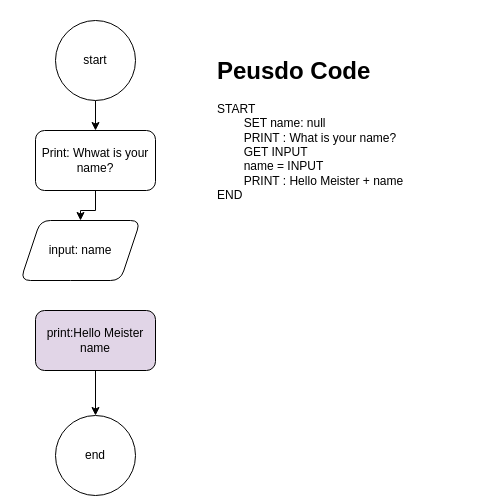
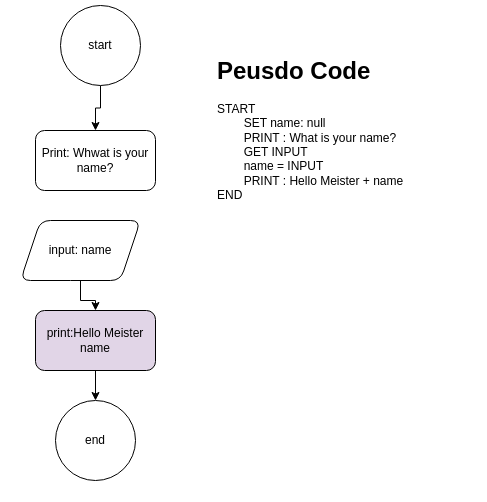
(96, 61) -> (101, 46)
(96, 210) -> none
none -> (81, 300)
(96, 456) -> (96, 441)
